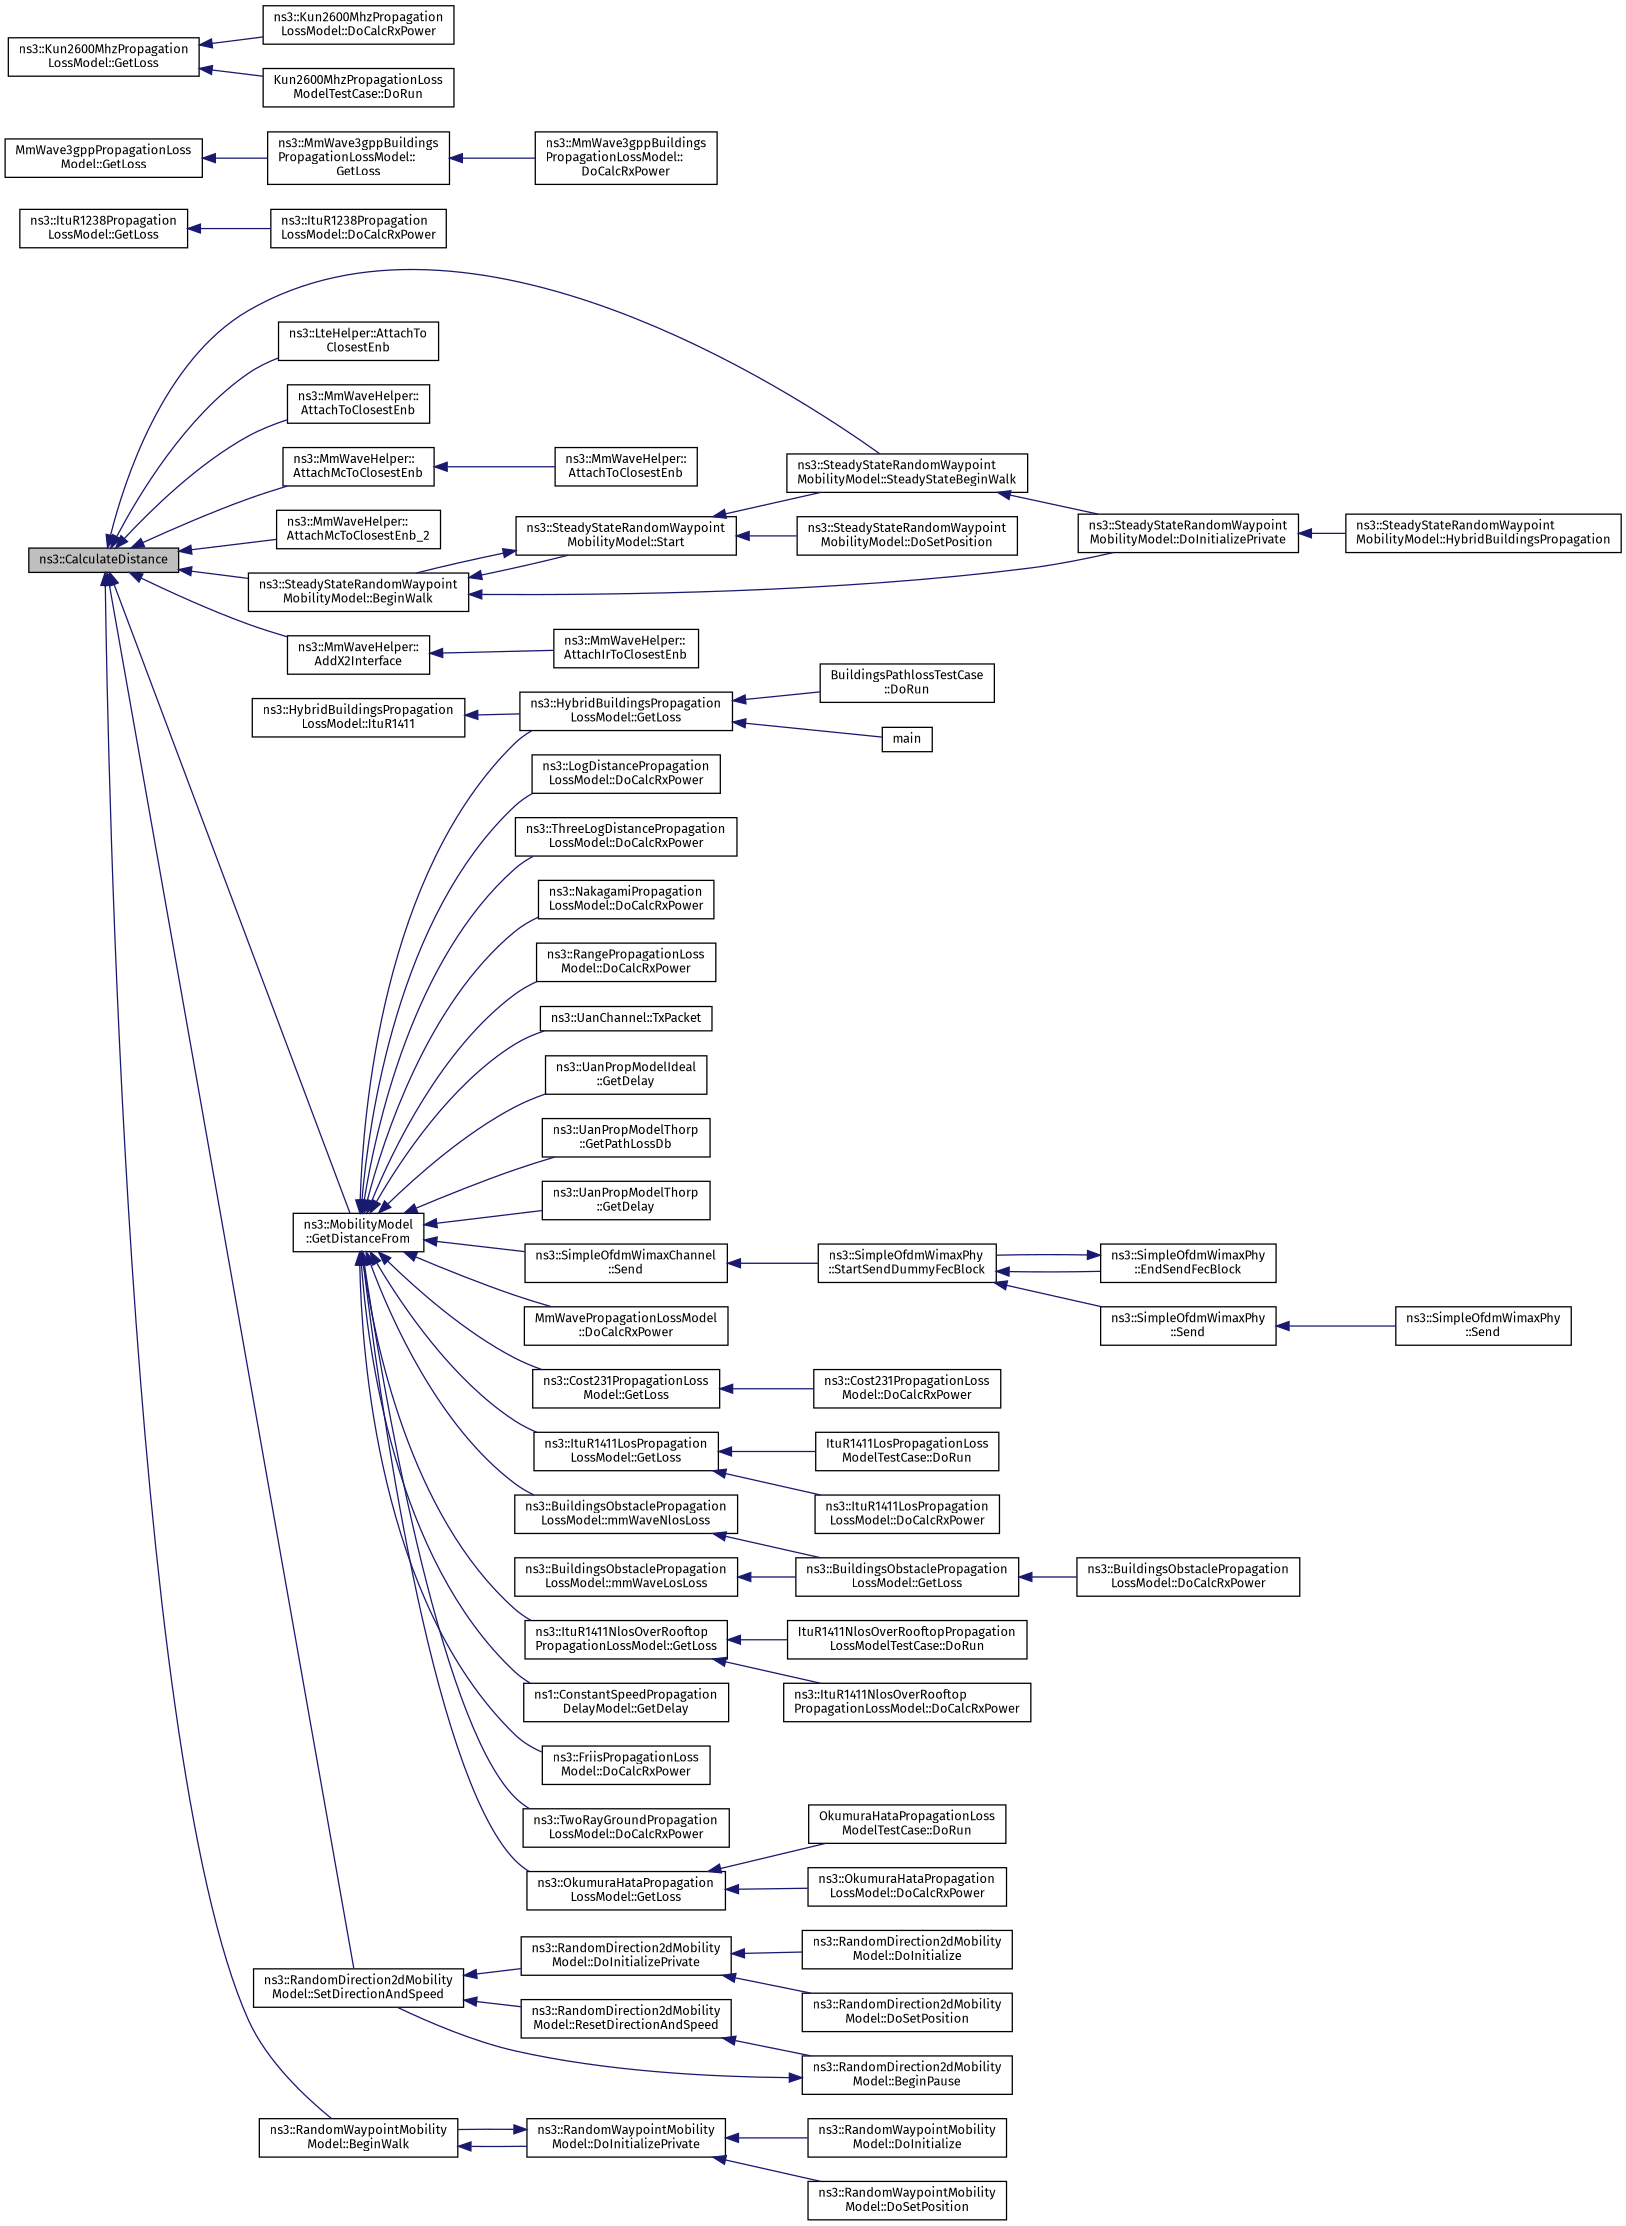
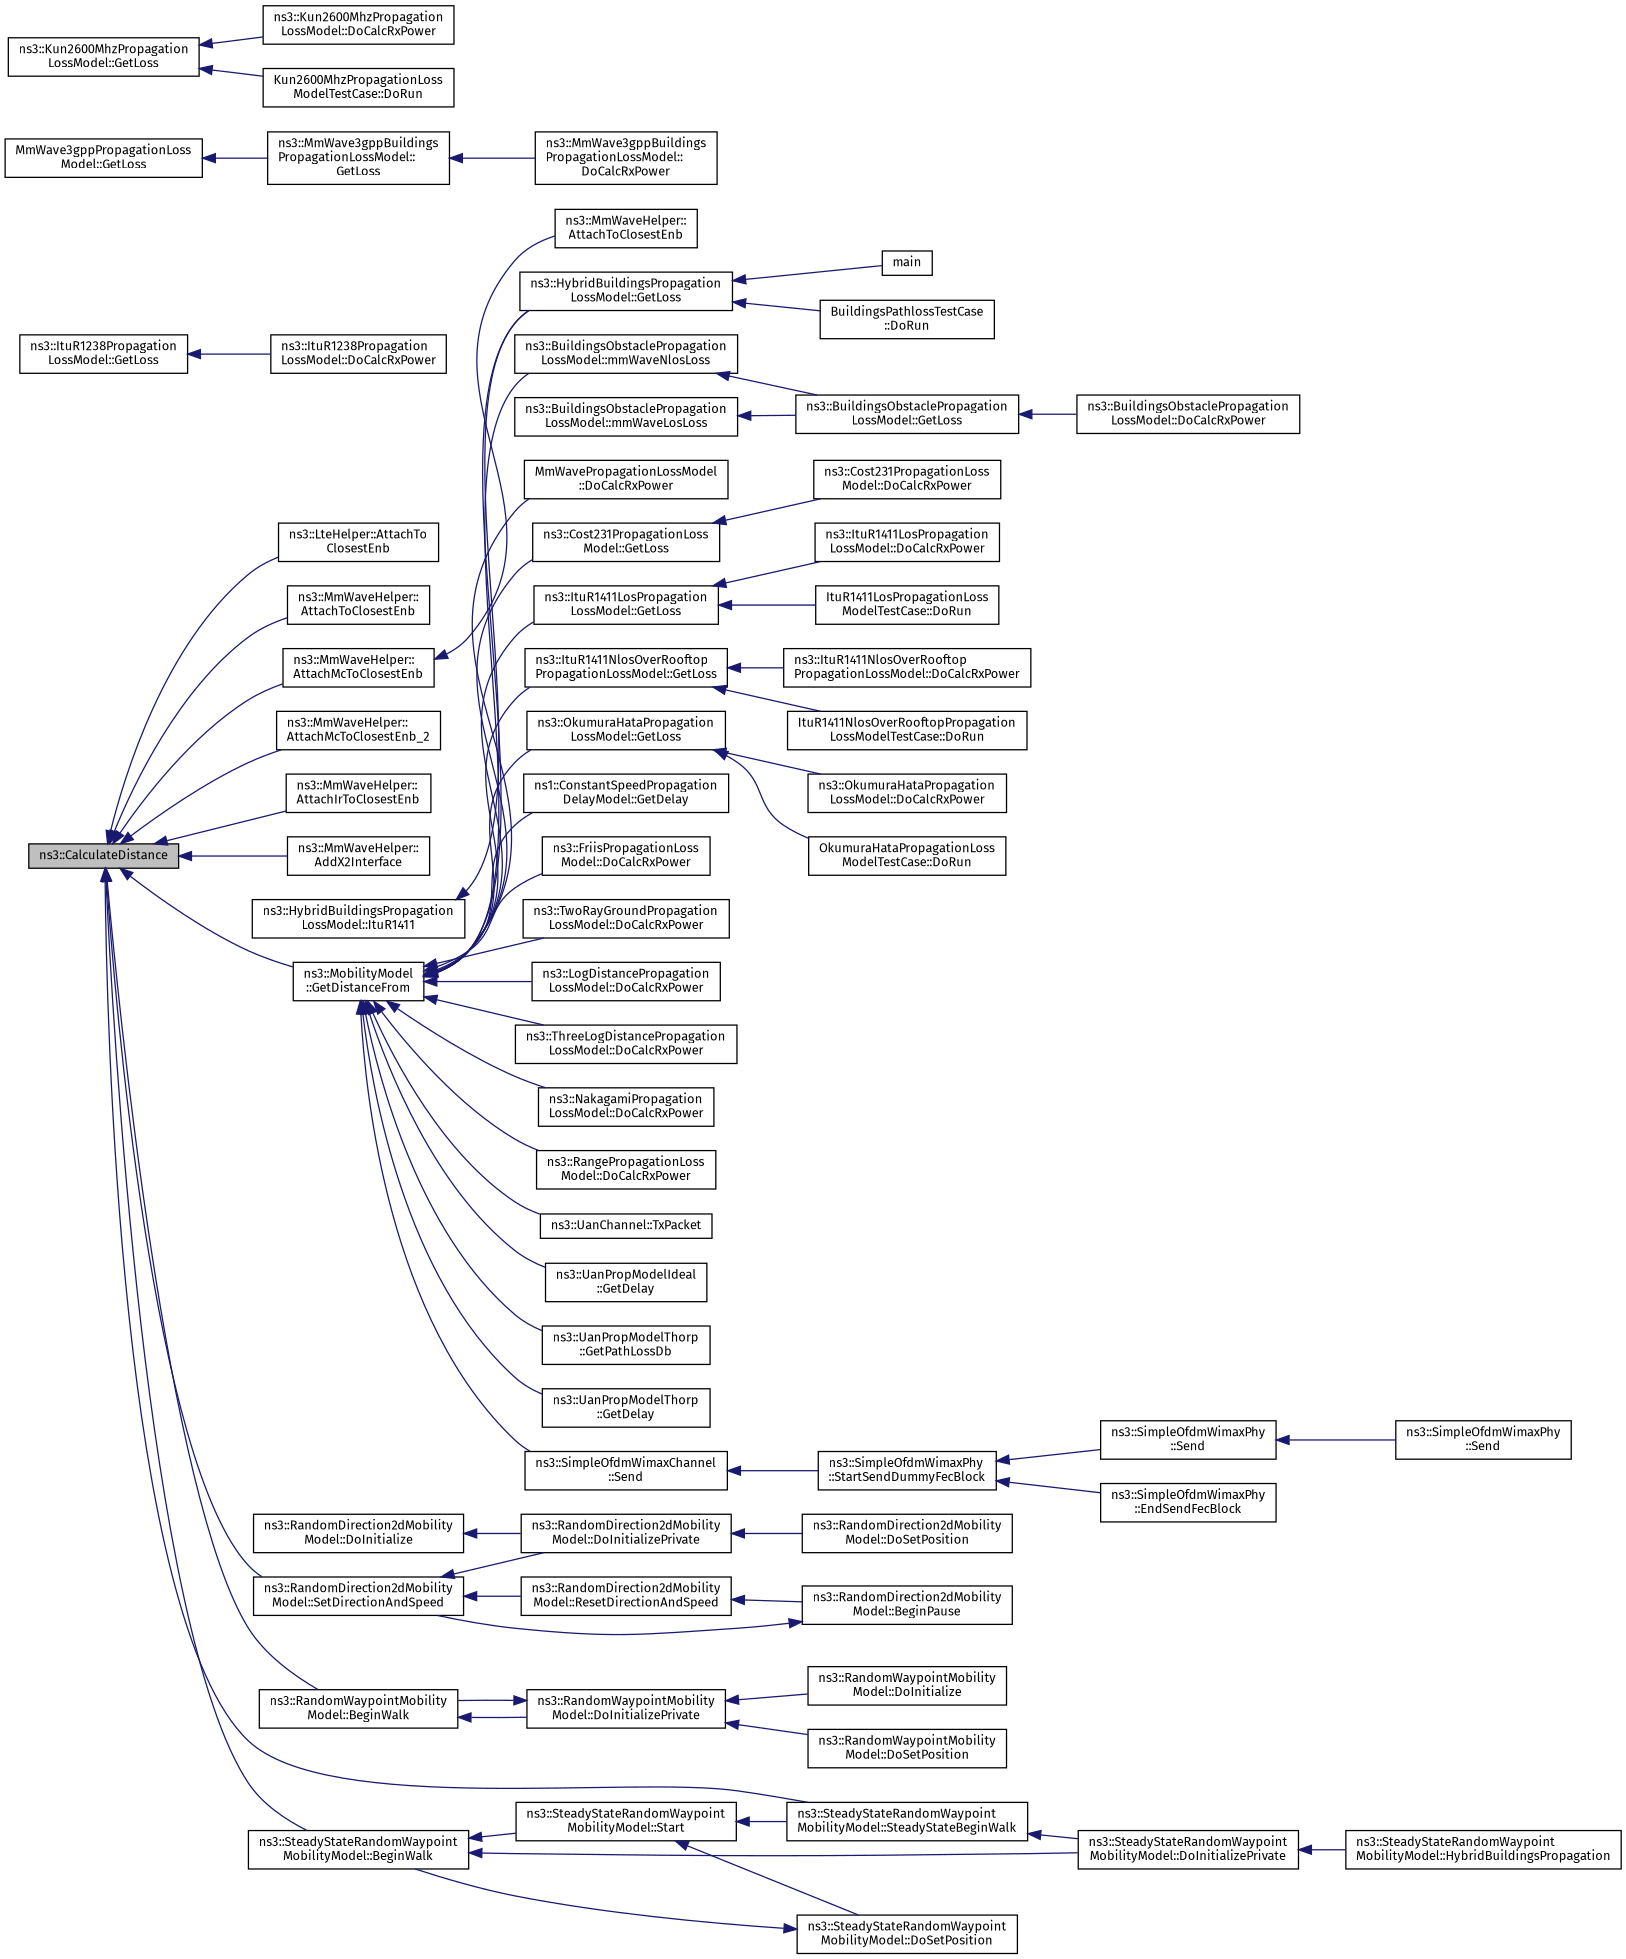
(460, 563) -> (598, 1909)
(498, 652) -> (227, 826)
(1042, 1255) -> none
(773, 1953) -> (499, 1533)
